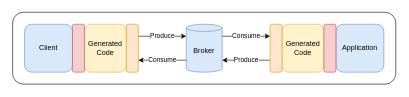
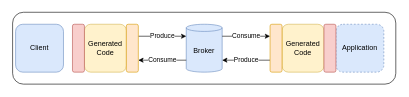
(48, 48) -> (39, 48)
(360, 48) -> (360, 48)
